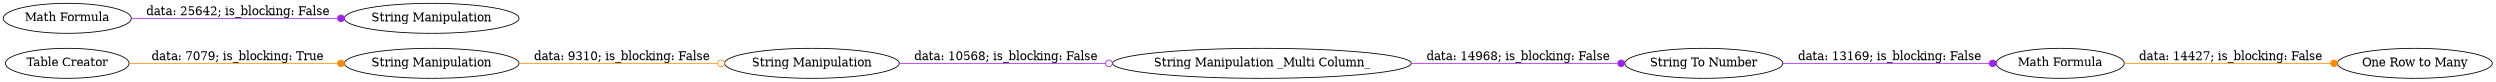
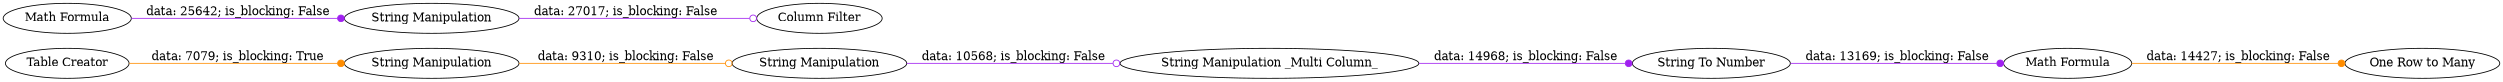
none -> (819, 18)
